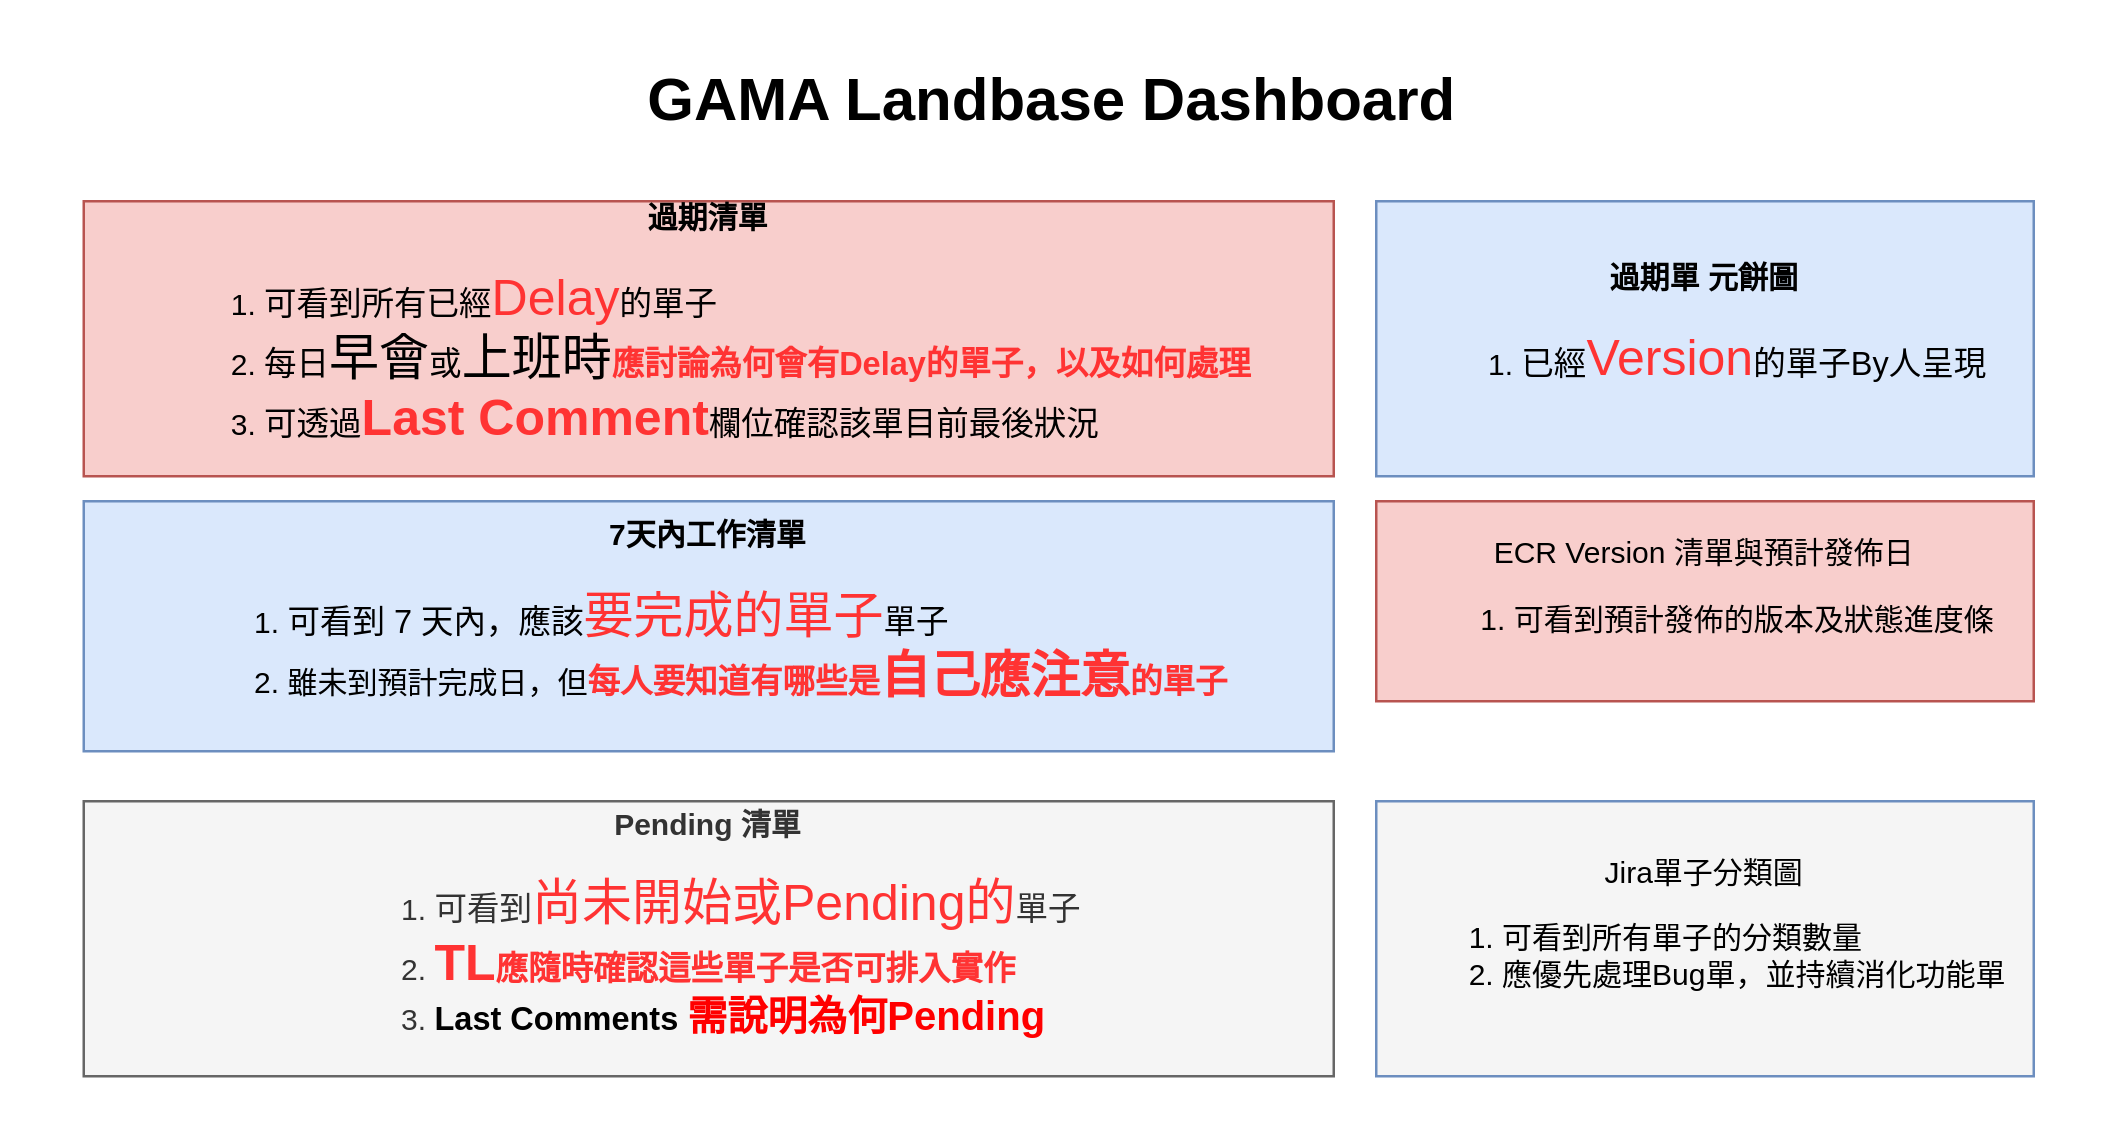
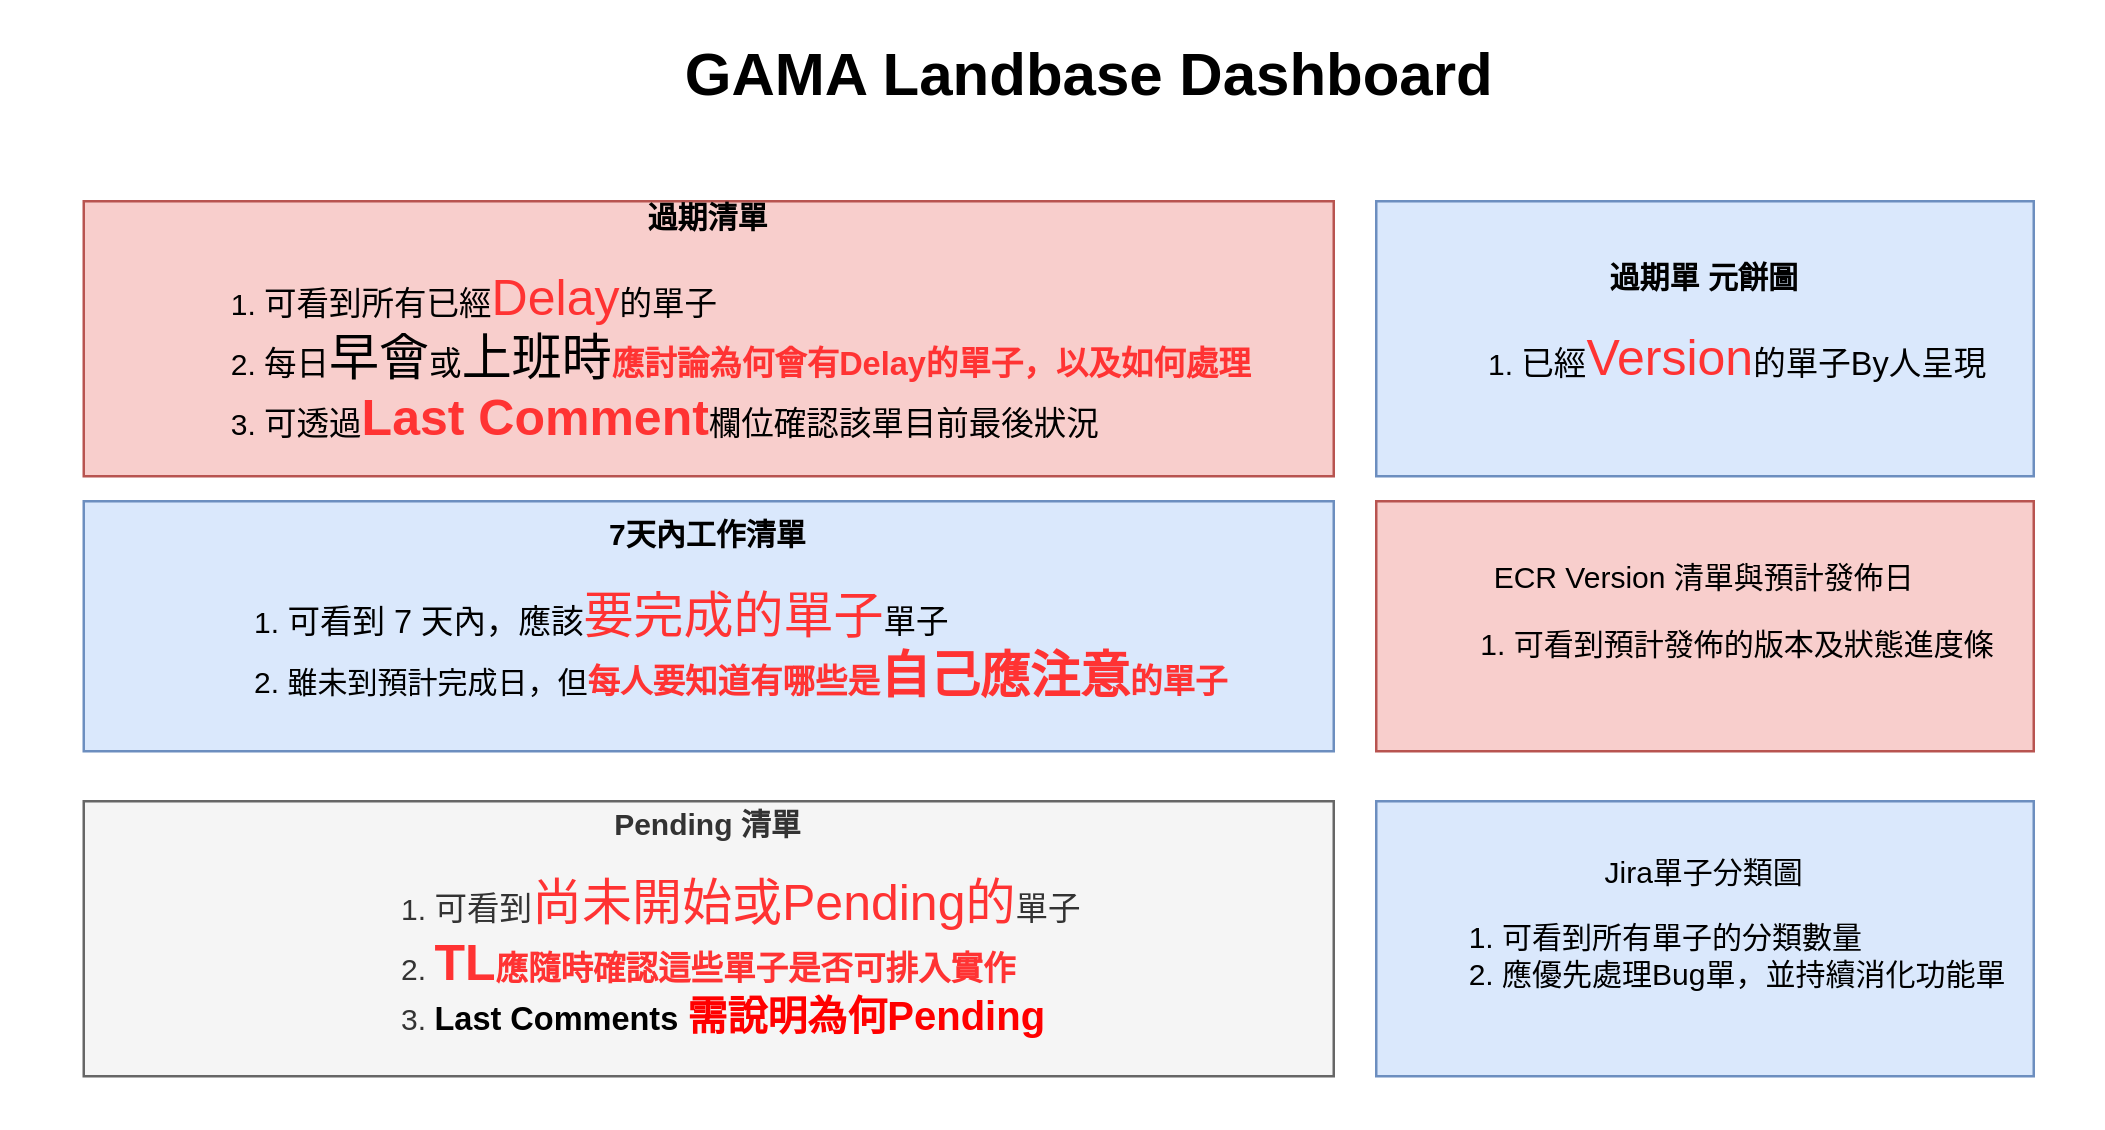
(1051, 101) -> (1089, 76)
(1705, 601) -> (1705, 626)
(1705, 939) -> (1705, 939)
